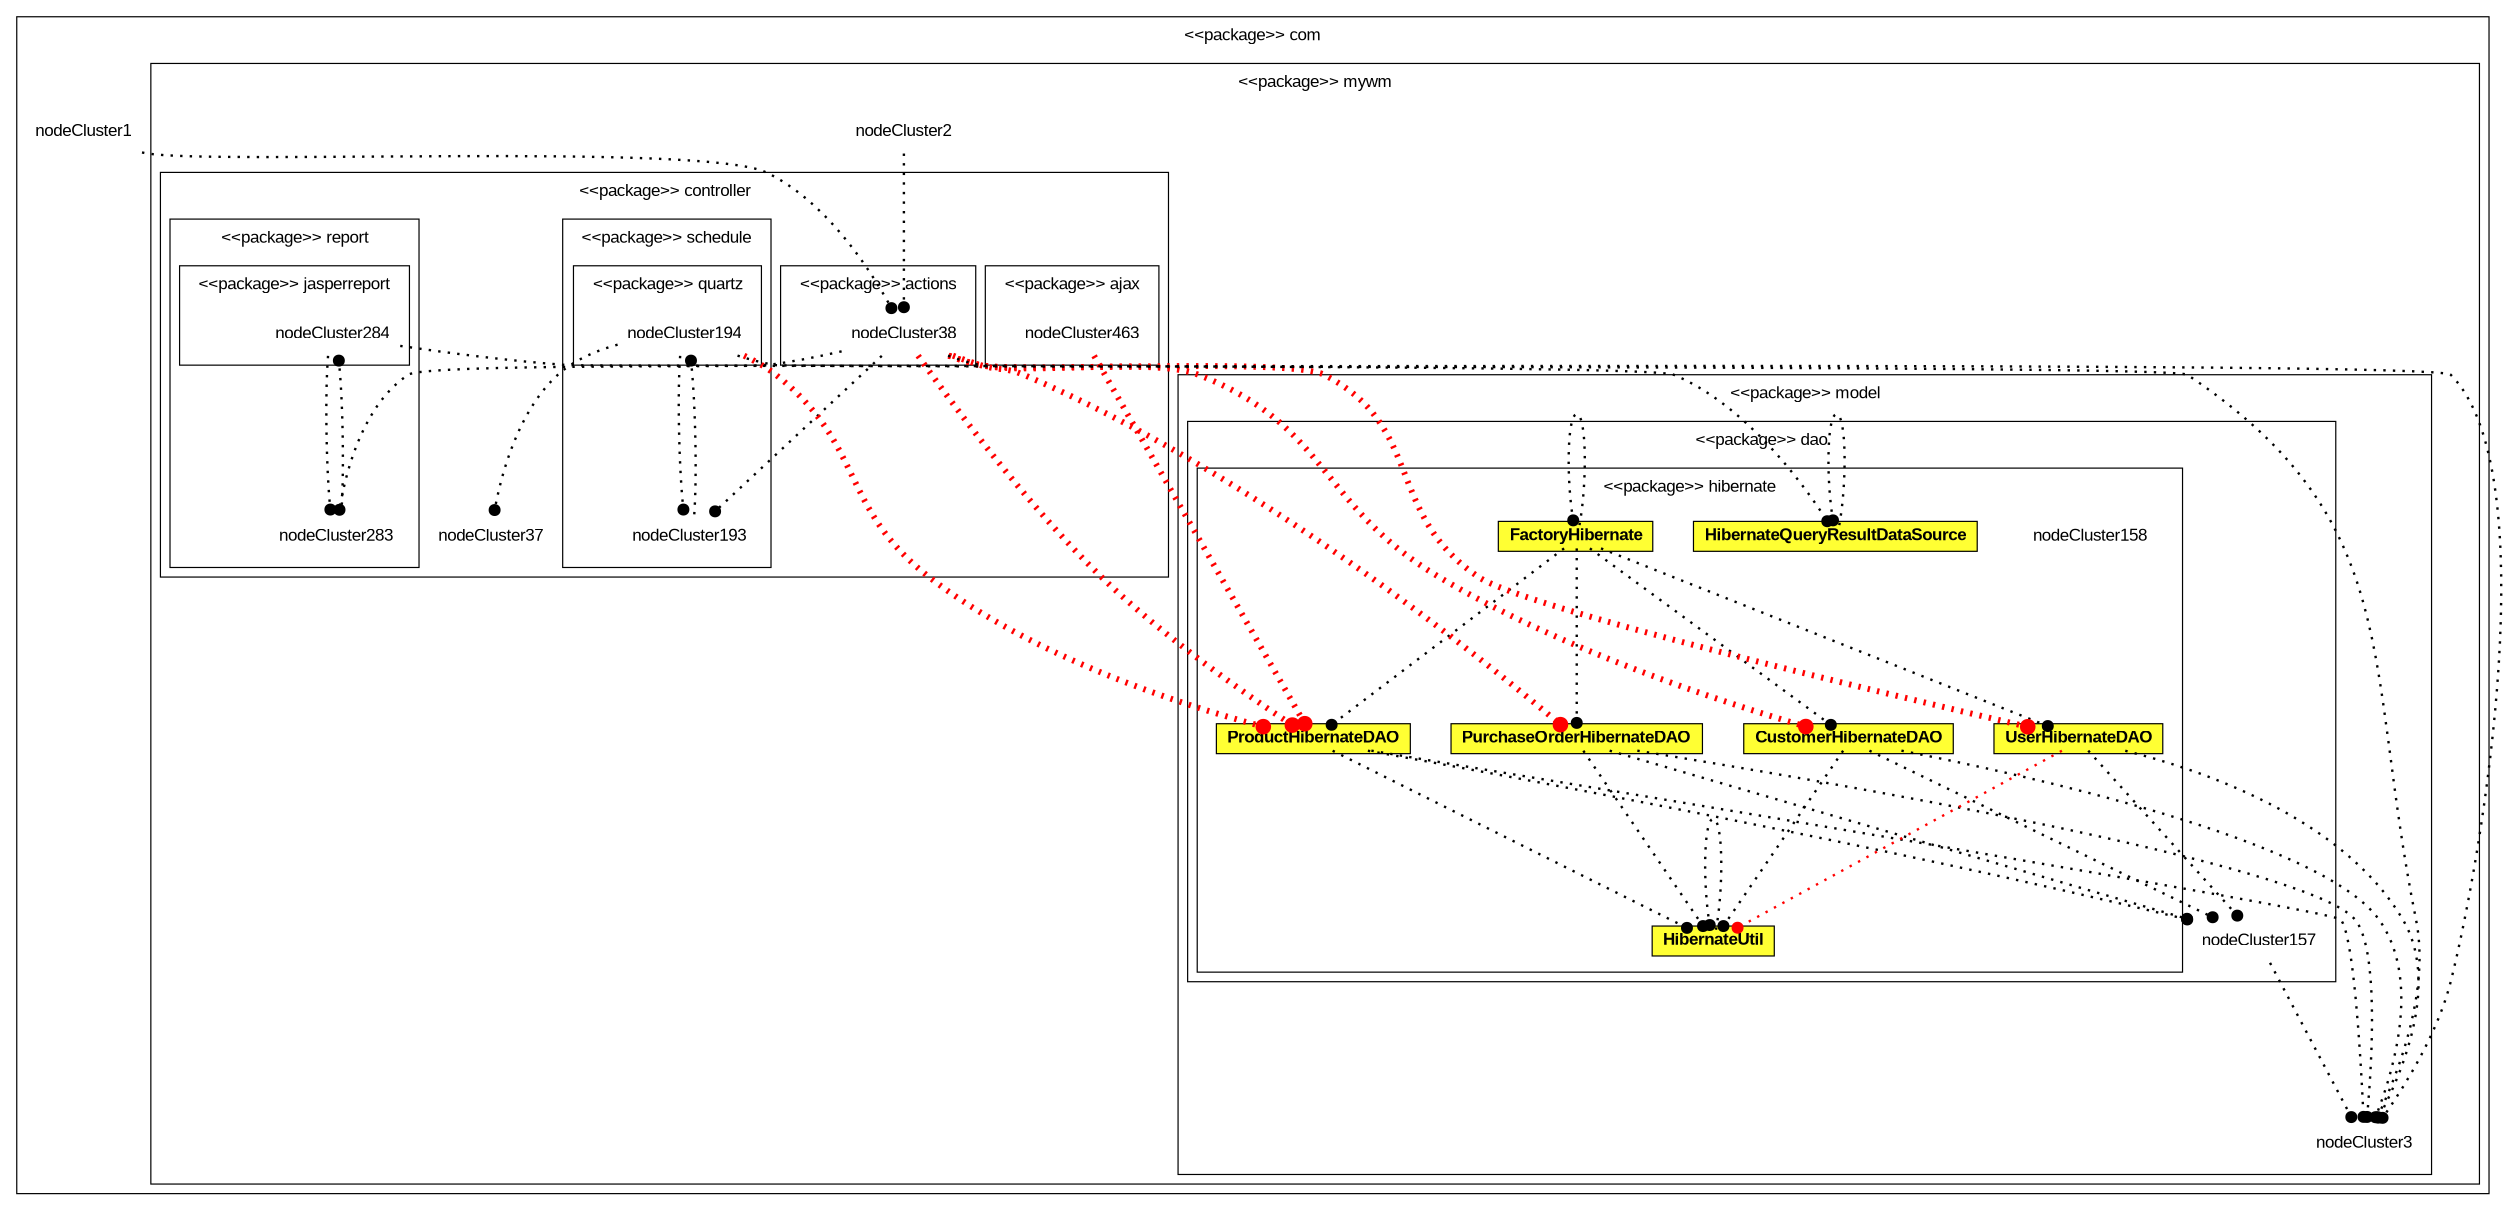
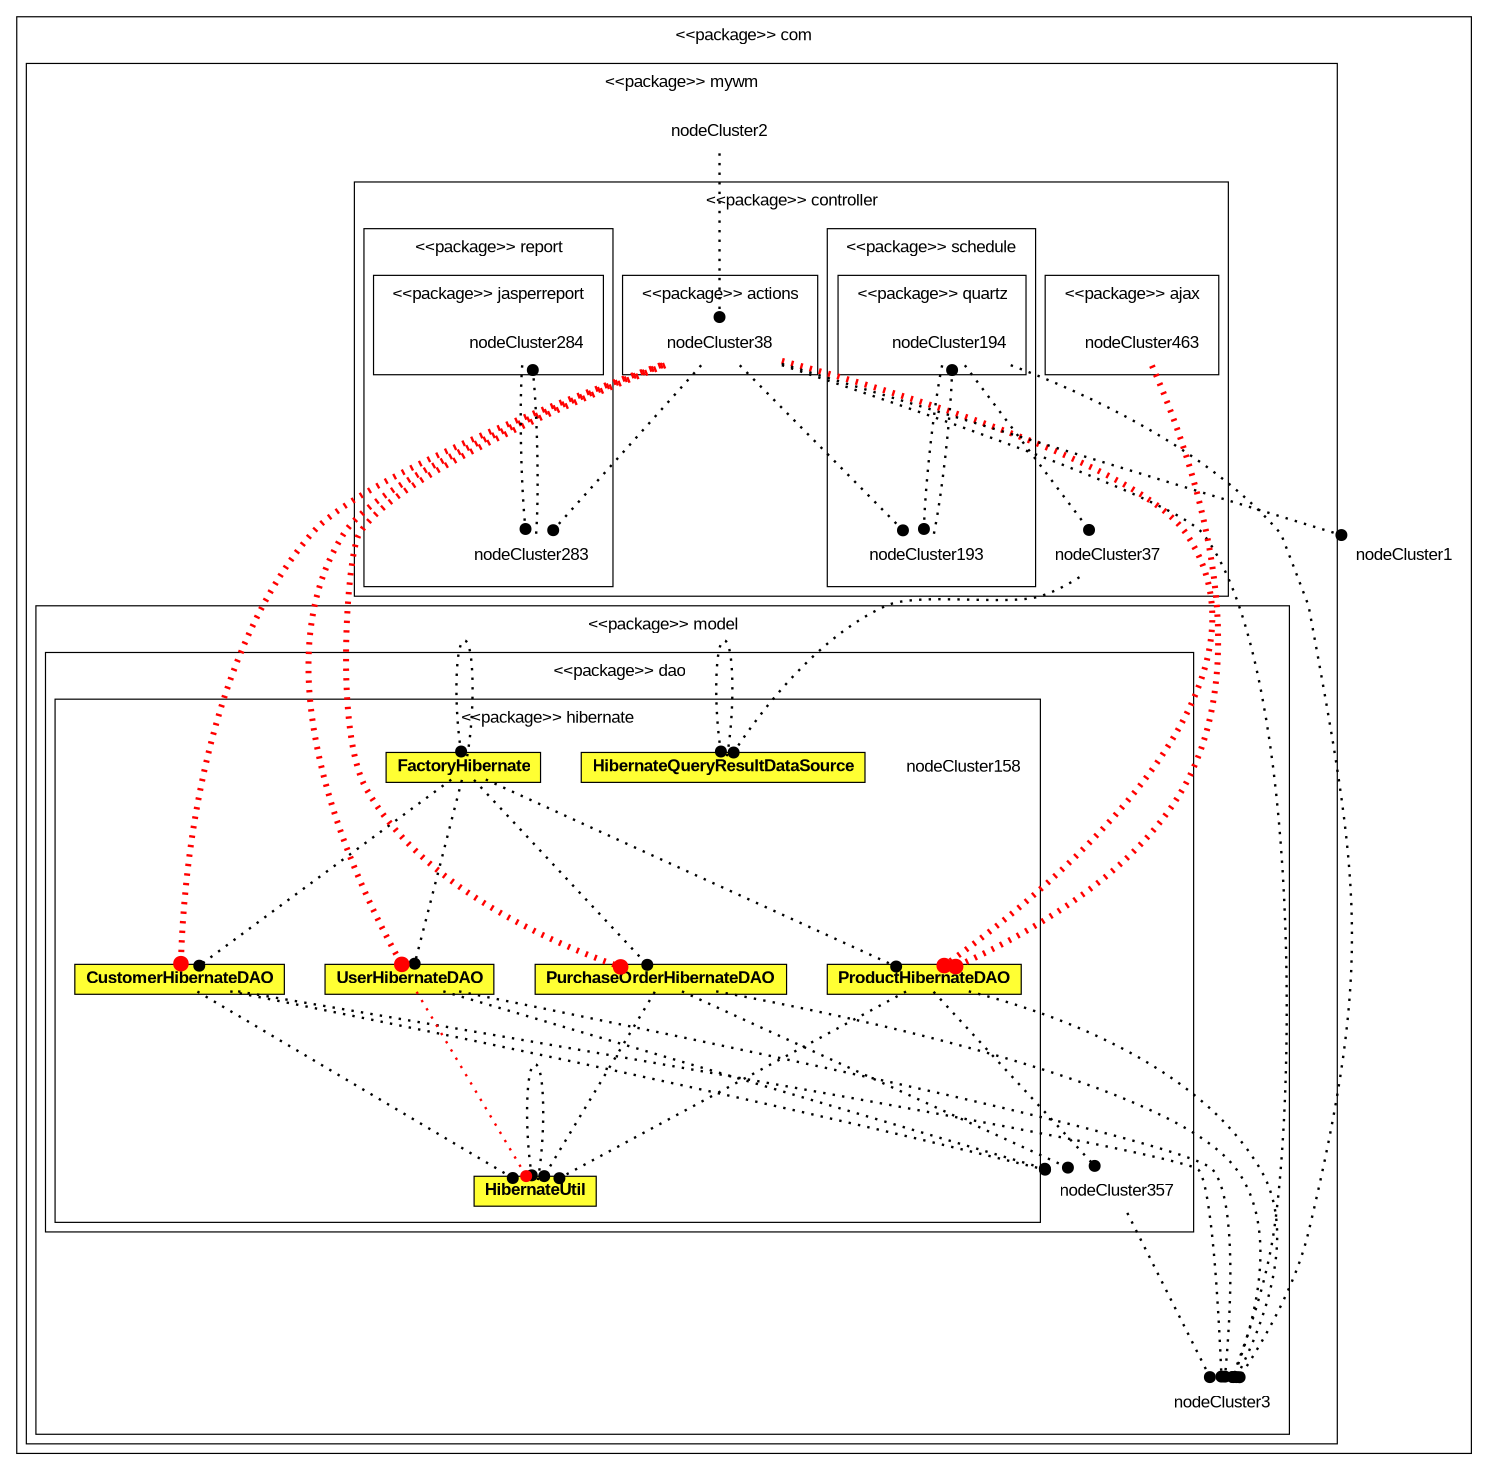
(546, 156) -> (1087, 457)
(1142, 366) -> (872, 613)
(958, 597) -> none
(2259, 941) -> (1117, 1191)
